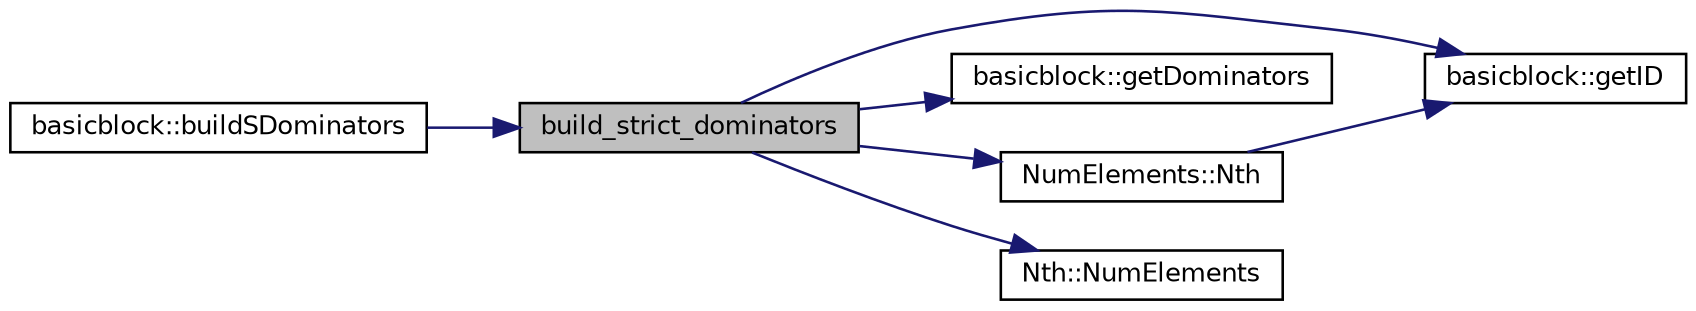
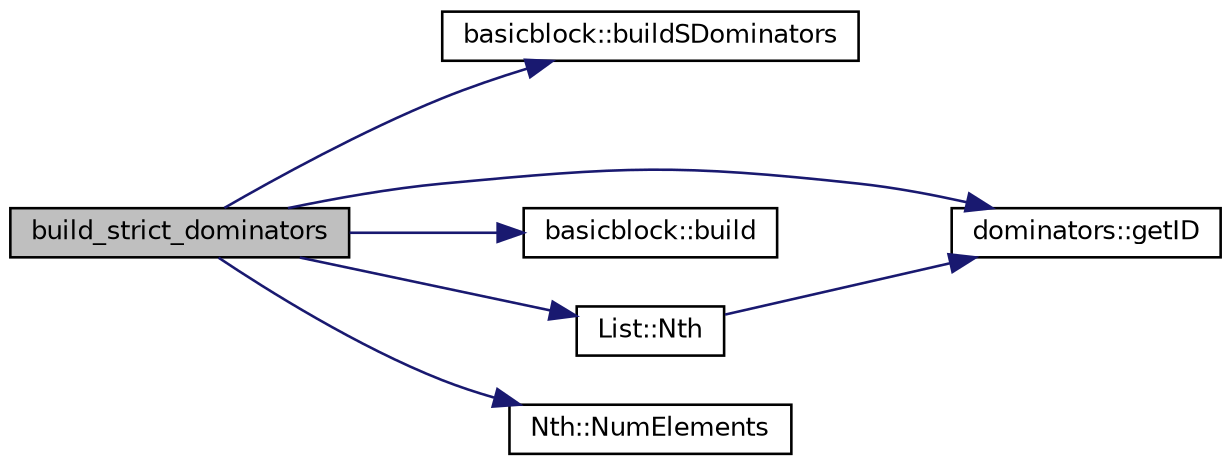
(1142, 79) -> (650, 233)
(1556, 79) -> (1086, 233)
(460, 128) -> (372, 130)
(1142, 177) -> (650, 331)
